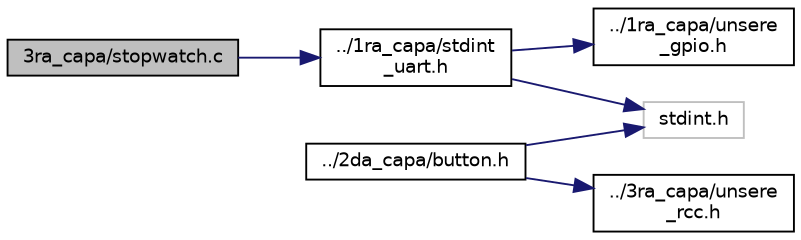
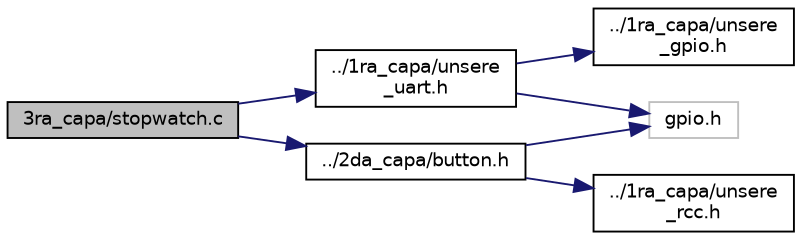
(416, 58) -> (416, 78)
(694, 120) -> (694, 120)
none -> (263, 140)
(694, 203) -> (694, 203)
